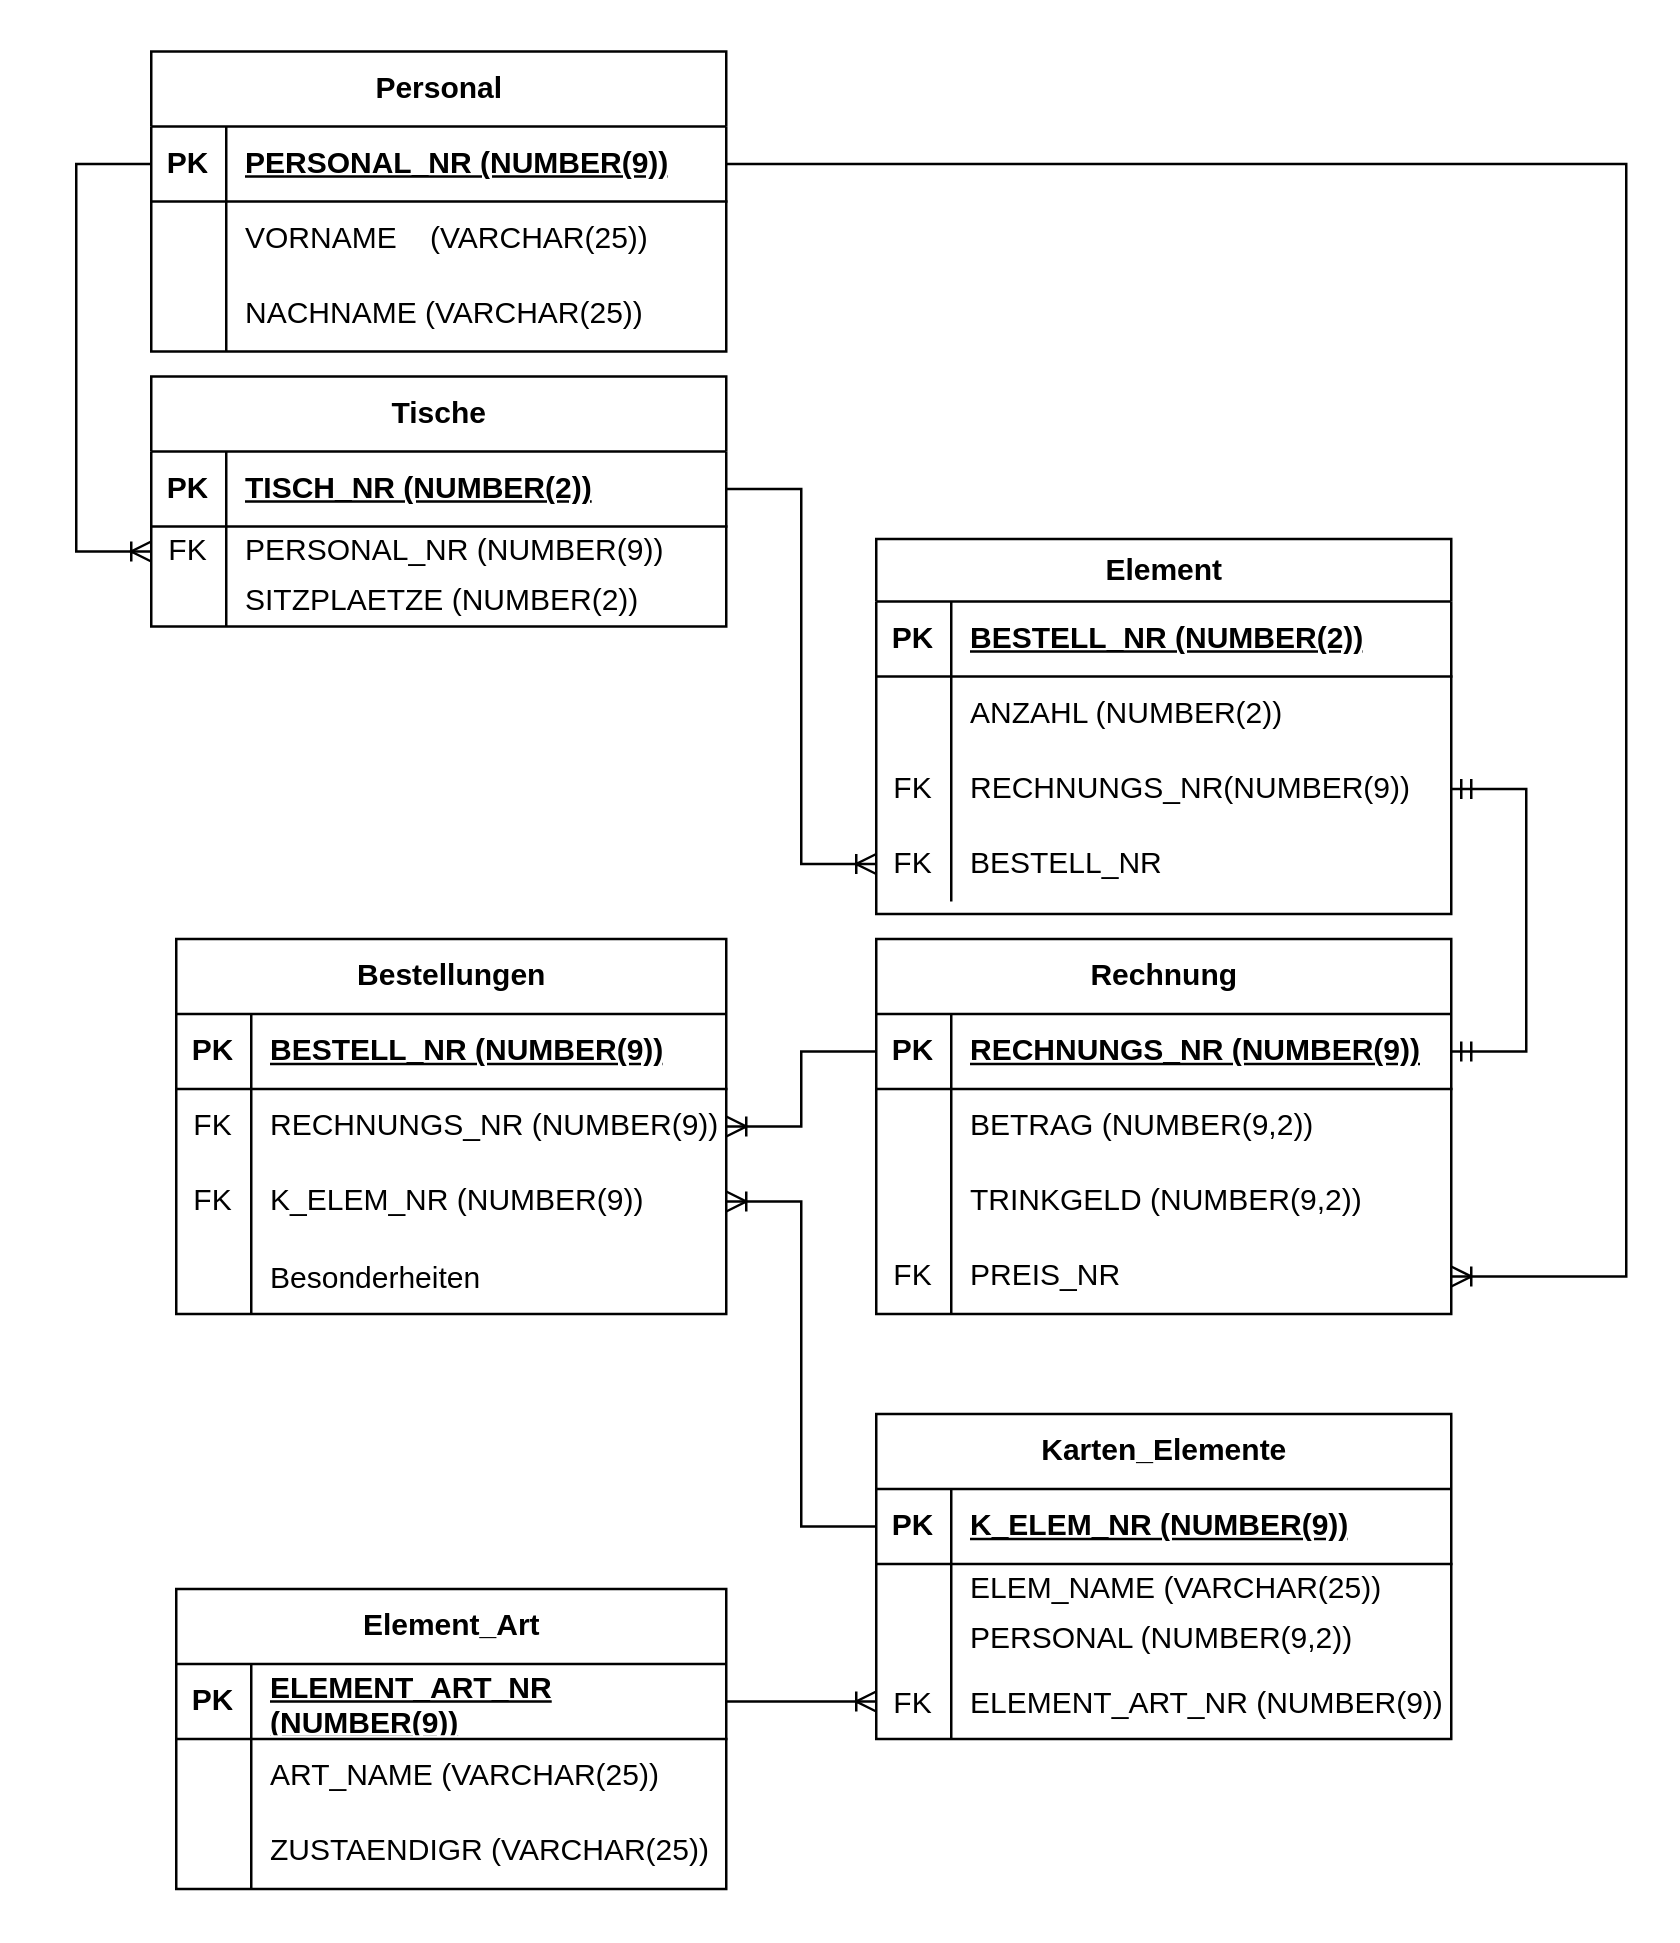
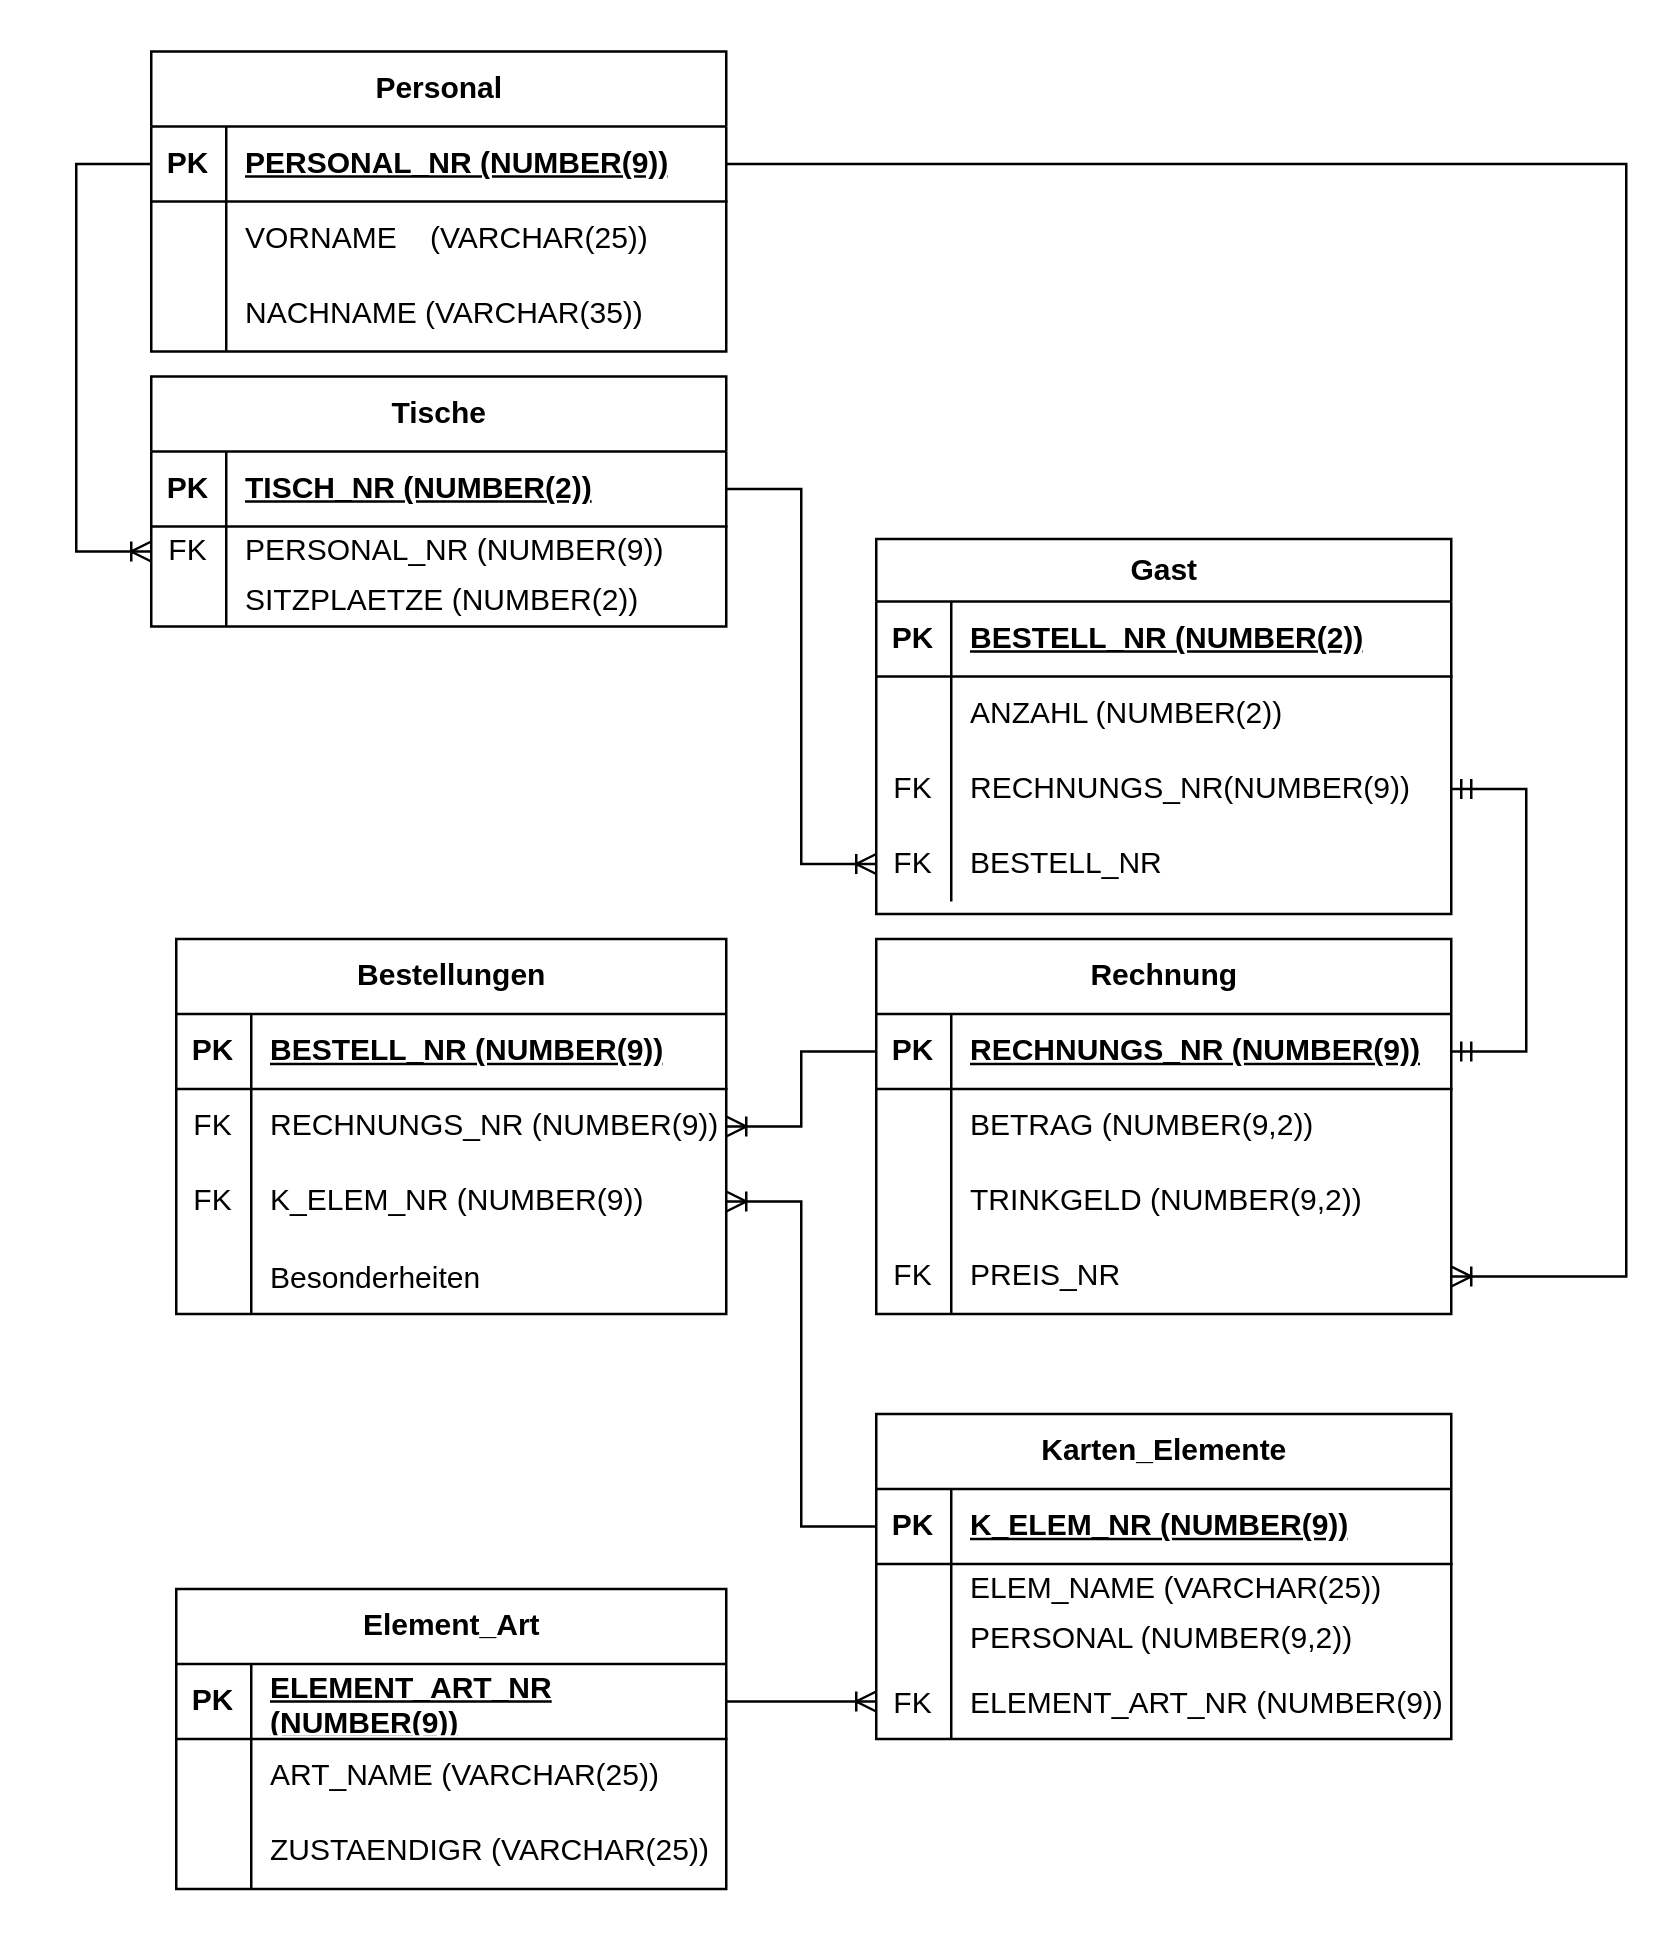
(427, 314) -> (427, 314)
(1165, 571) -> (1165, 571)
